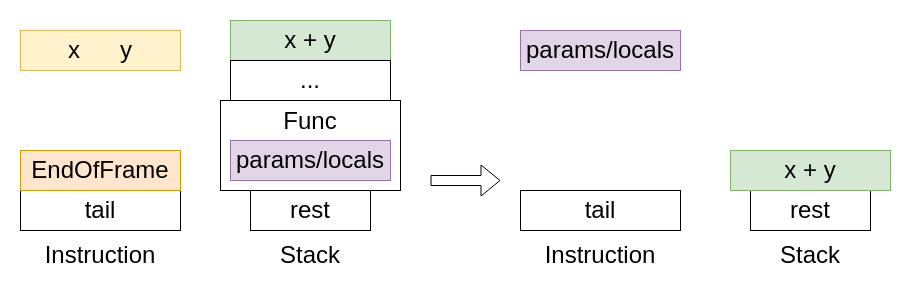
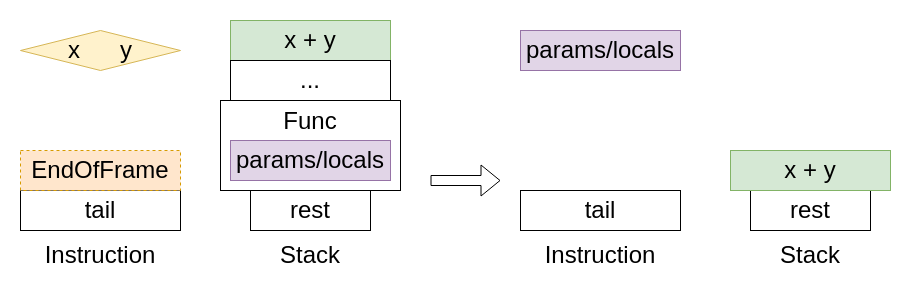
(101, 51) -> (101, 51)
(101, 171) -> (101, 171)
